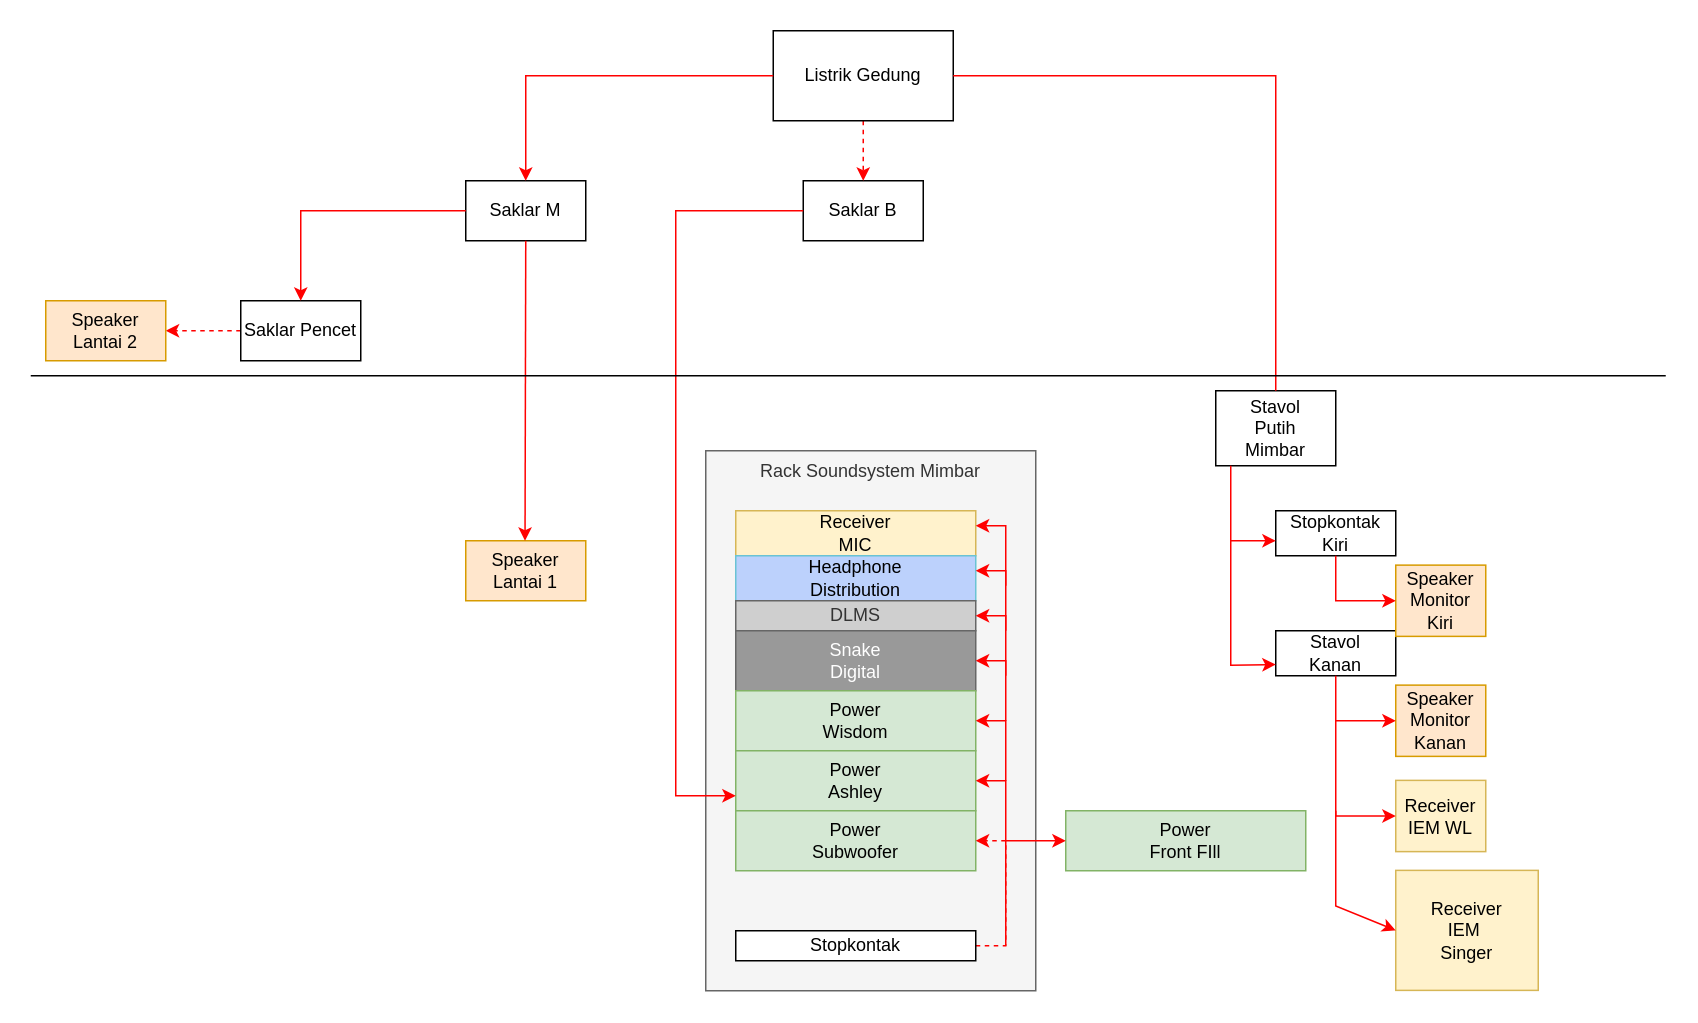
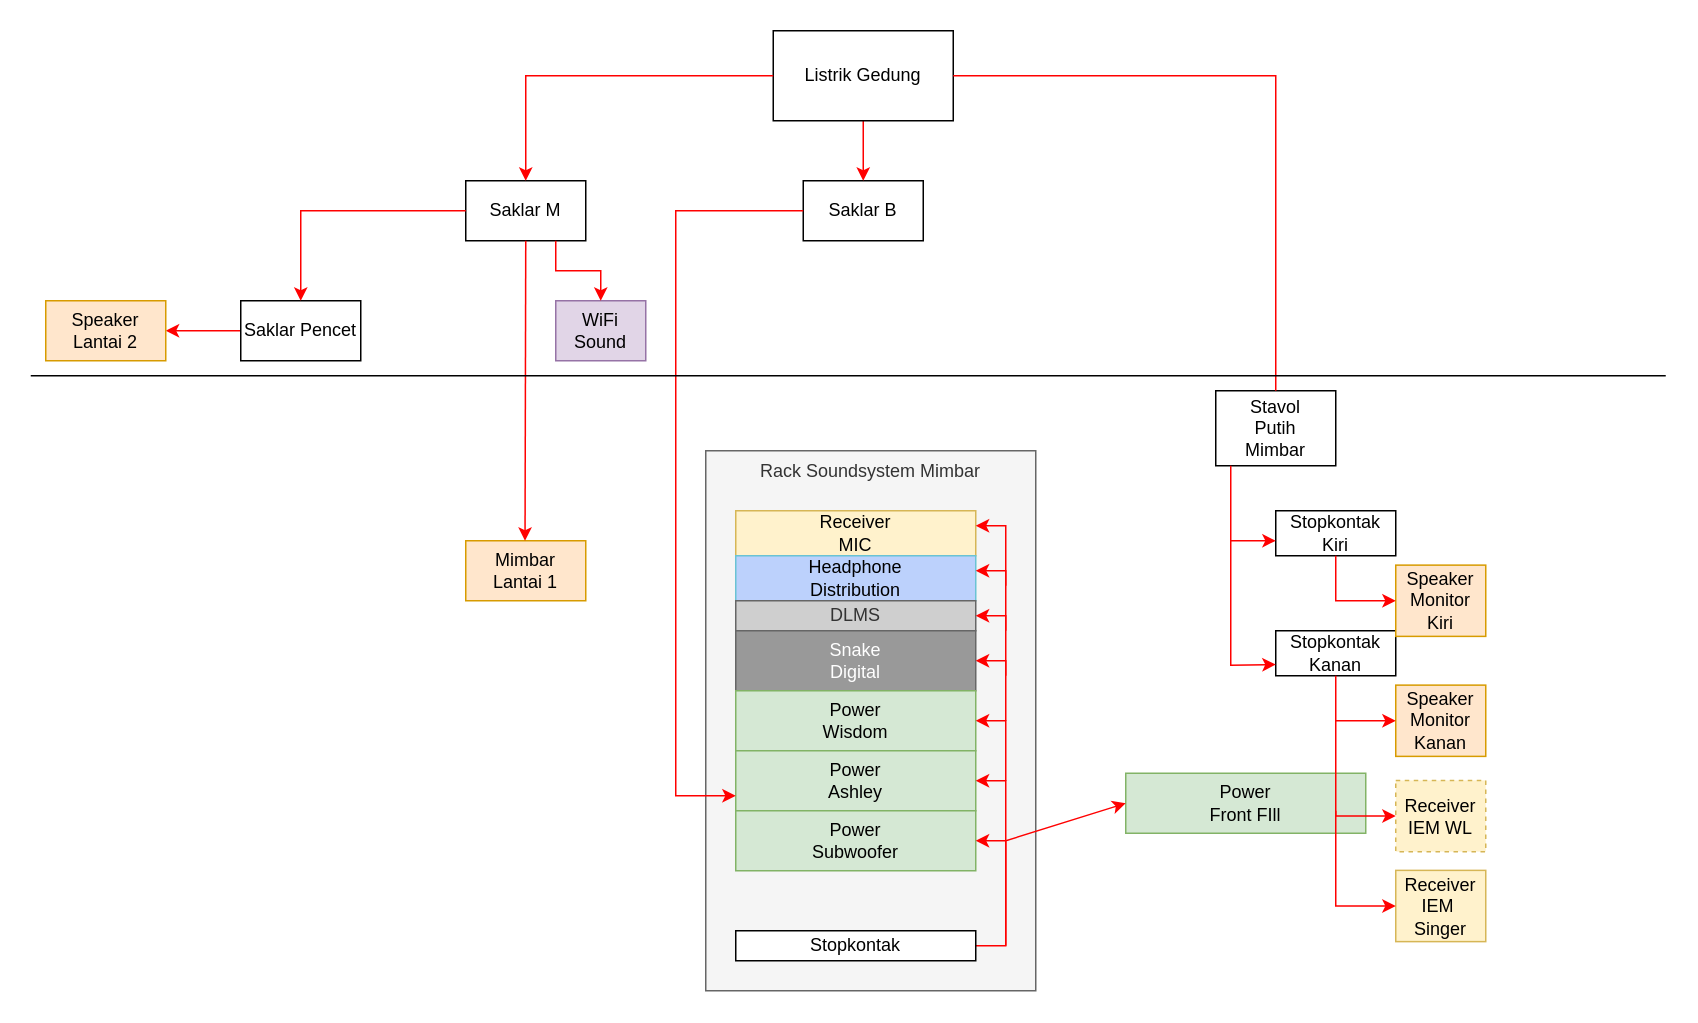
(863, 145) -> (863, 145)
none -> (573, 271)
(207, 331) -> (207, 331)
none -> (601, 331)
(526, 571) -> (526, 571)
(1336, 653) -> (1336, 653)
(1441, 816) -> (1441, 816)
(1186, 841) -> (1246, 803)
(1467, 930) -> (1441, 906)
(991, 946) -> (991, 946)
